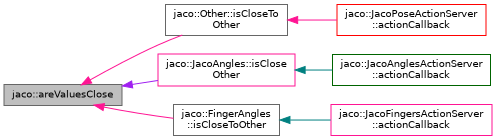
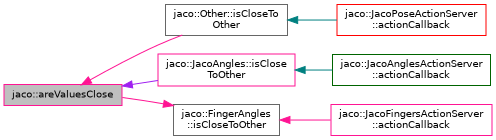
(317, 20) -> (317, 20)
(226, 70) -> (226, 70)
(63, 95) -> (63, 95)
(139, 113) -> (143, 100)
(310, 120) -> (310, 120)
